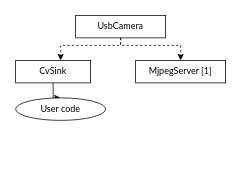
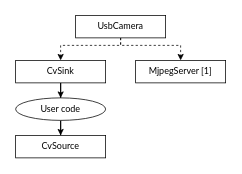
(53, 72) -> (60, 72)
none -> (60, 130)
none -> (60, 147)
